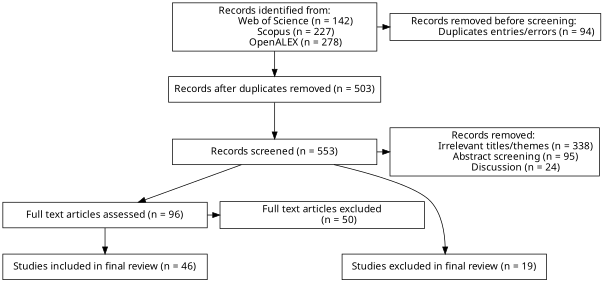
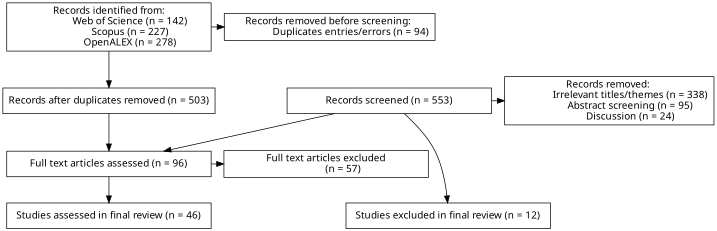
(275, 117) -> (109, 129)
(322, 215) -> (326, 164)
(105, 267) -> (109, 216)
(444, 267) -> (448, 216)
